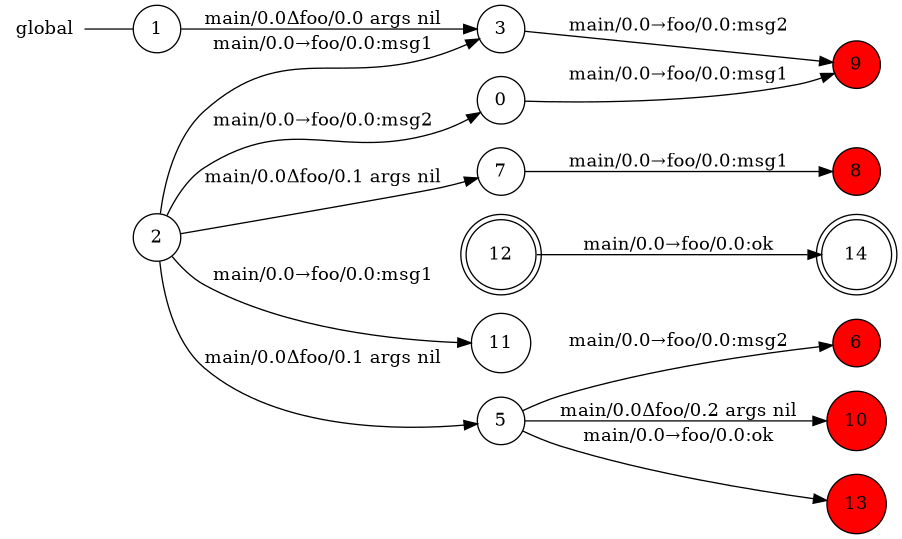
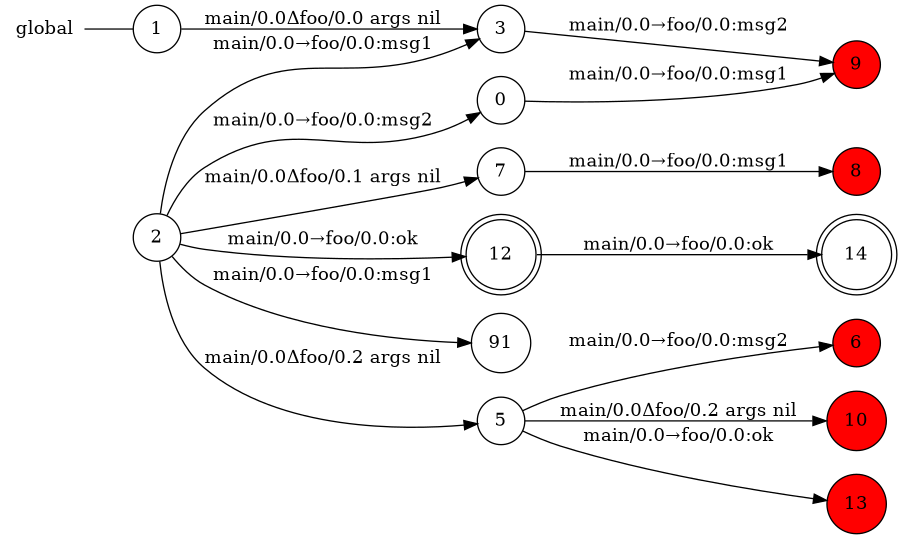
none -> (316, 258)
(501, 343) -> (501, 343)
(323, 358) -> (323, 358)
